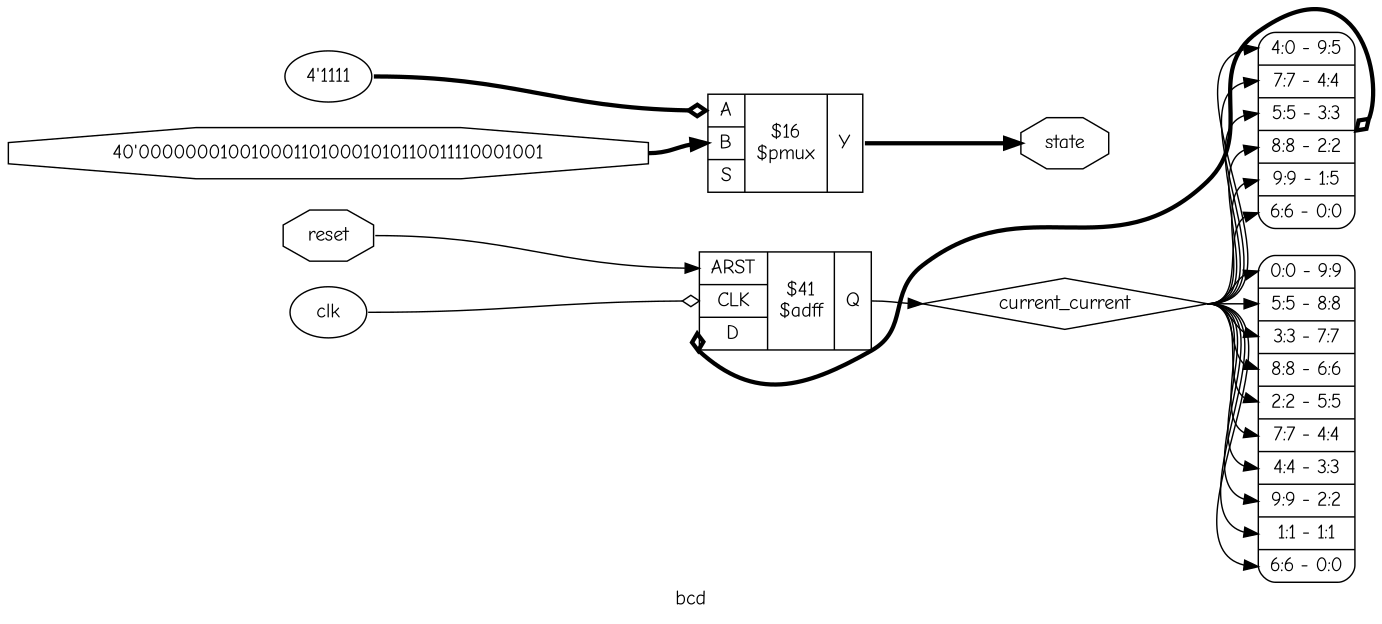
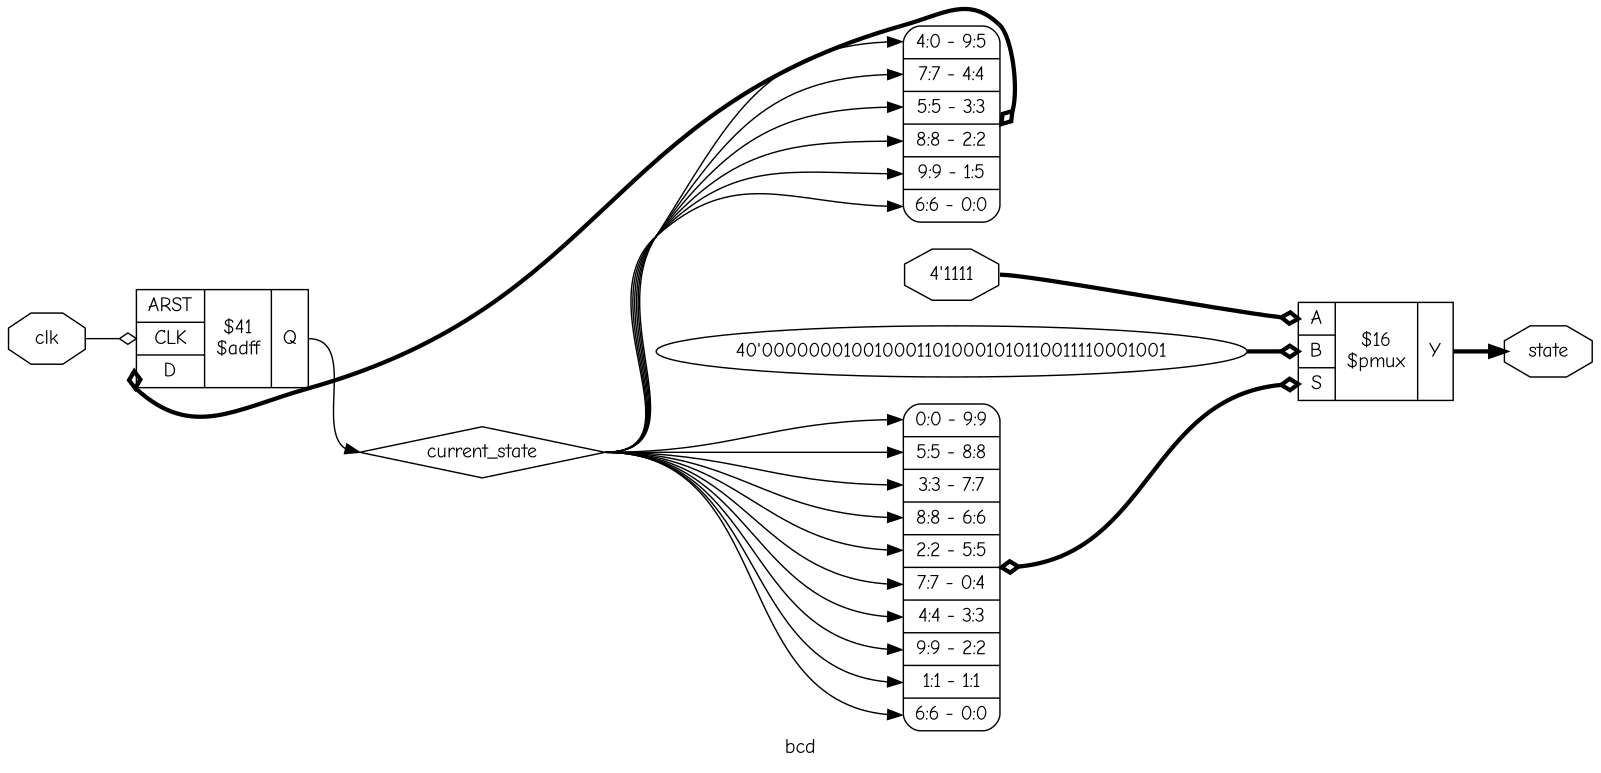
(328, 76) -> (952, 275)
(670, 150) -> (1264, 351)
(328, 153) -> (952, 351)
(328, 236) -> none
(1065, 304) -> (482, 452)
(328, 312) -> (47, 339)
(1307, 435) -> (952, 583)
none -> (1150, 476)
